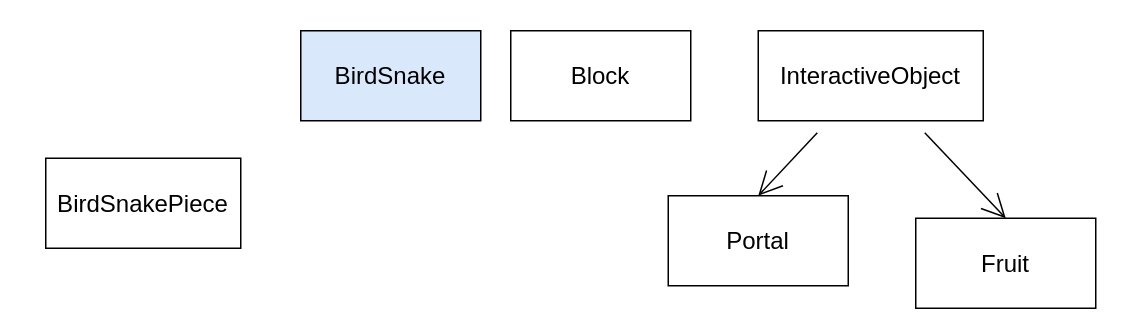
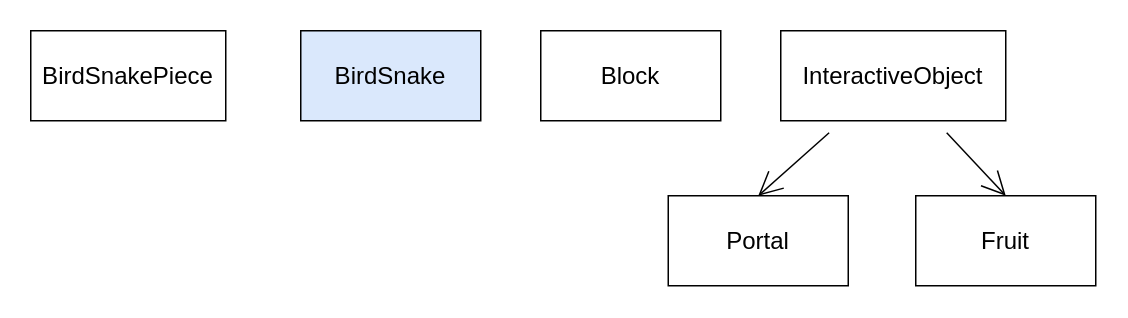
(601, 76) -> (631, 76)
(871, 76) -> (893, 76)
(143, 203) -> (128, 76)
(1006, 263) -> (1006, 241)
